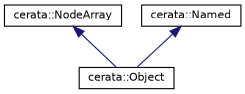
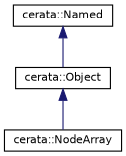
(99, 51) -> (63, 115)
